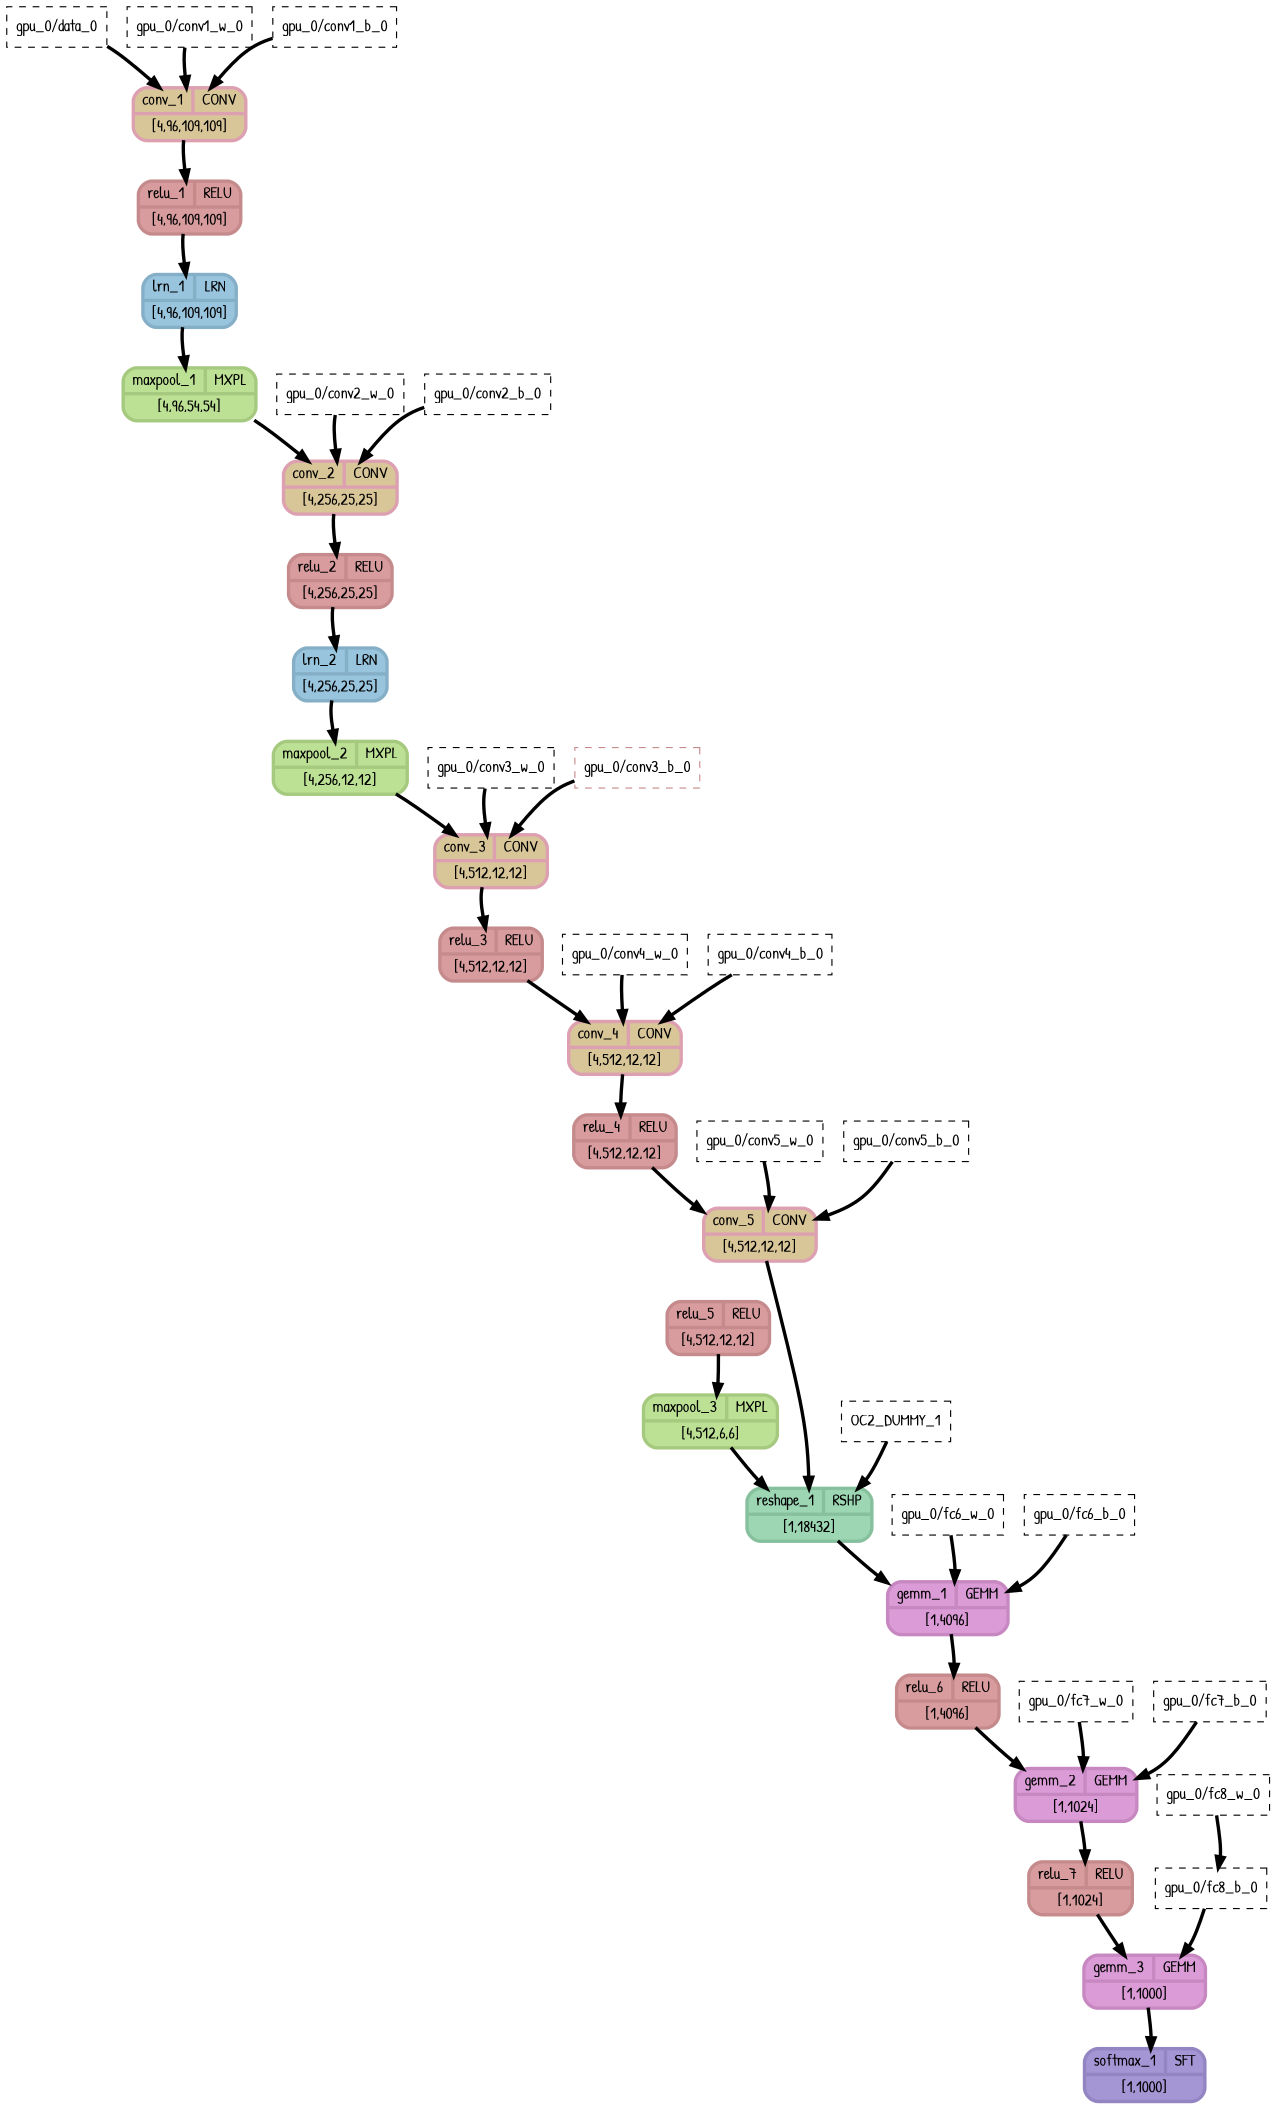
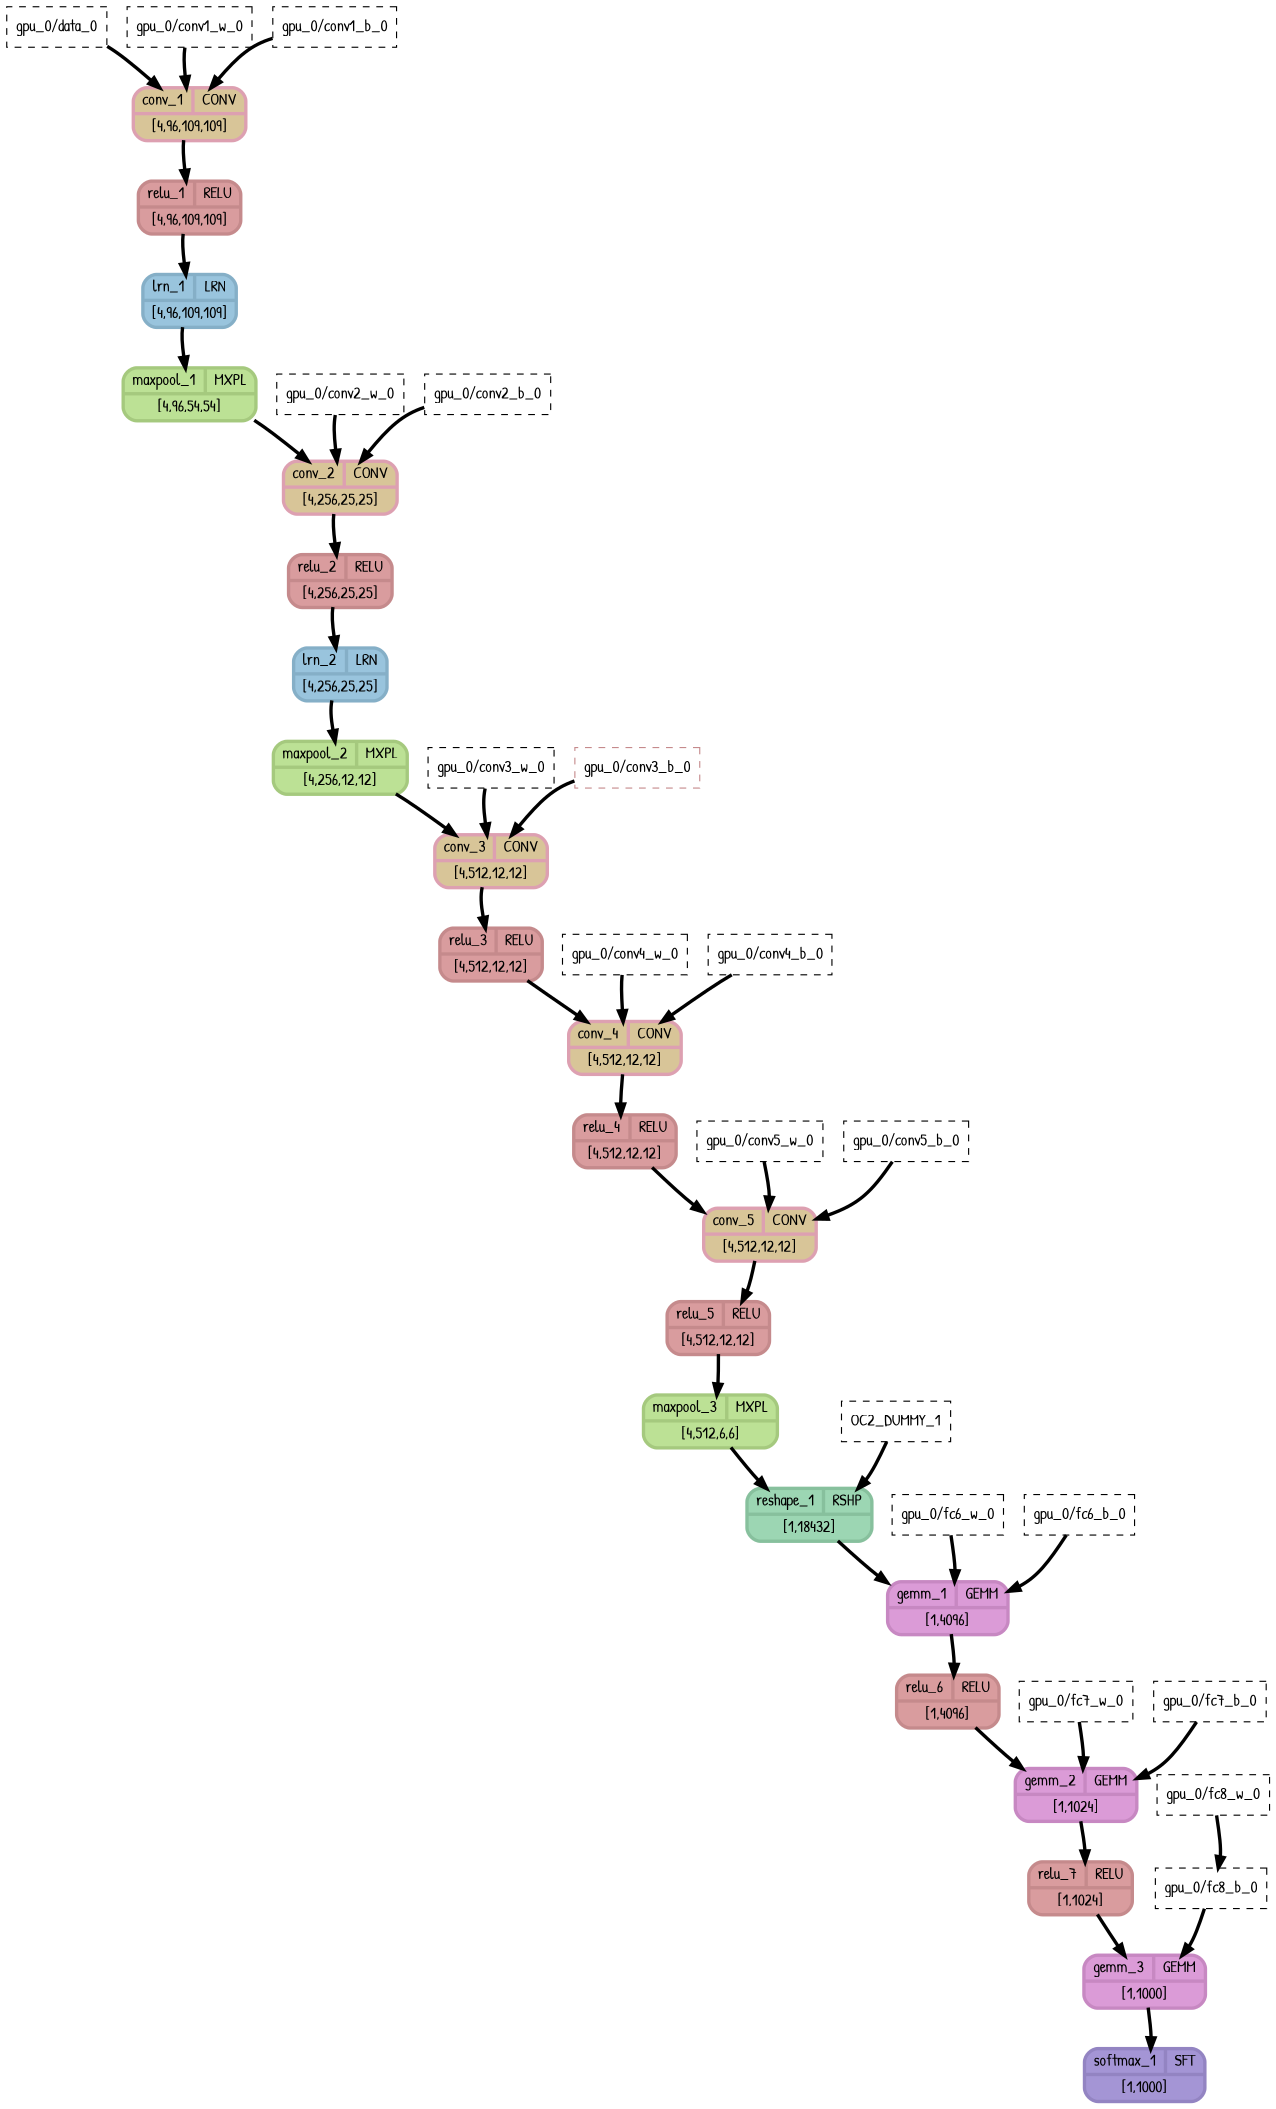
(793, 1368) -> (751, 1276)
